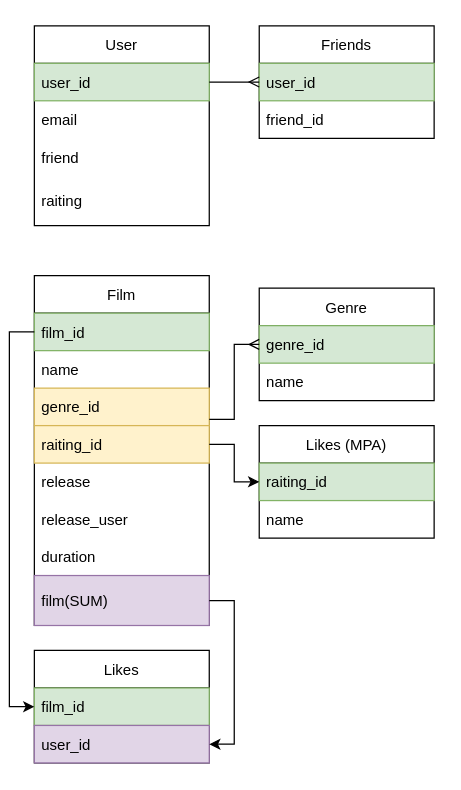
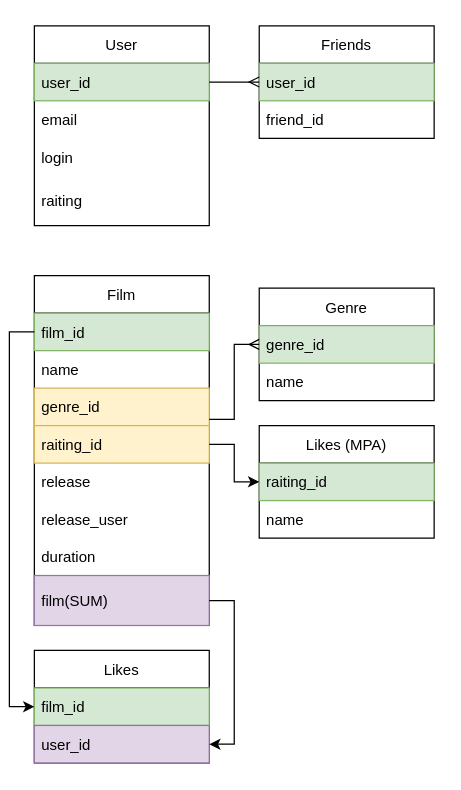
(65, 158) -> (58, 158)
